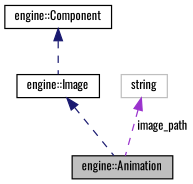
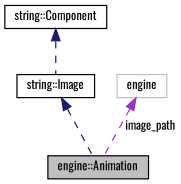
(58, 17) -> (56, 17)
(58, 86) -> (56, 86)
(144, 86) -> (142, 86)
